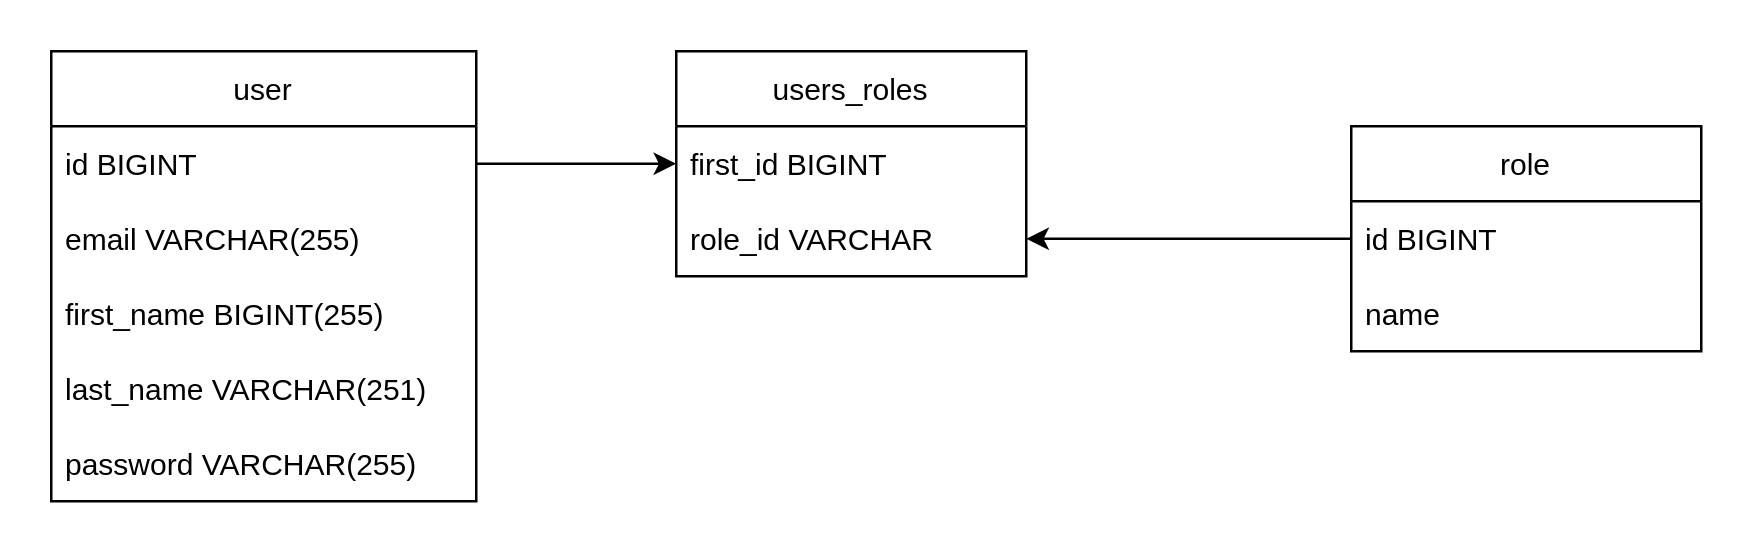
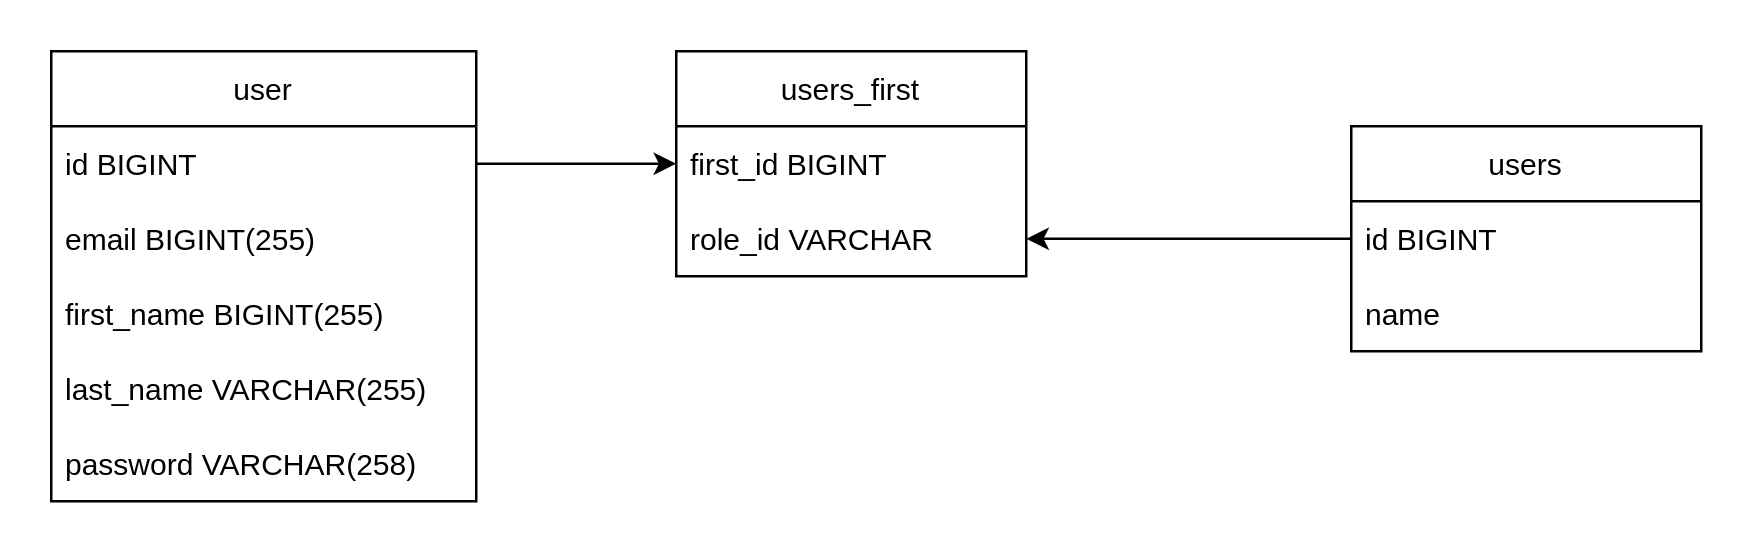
(850, 90) -> (850, 90)
(1525, 165) -> (1525, 165)
(205, 240) -> (196, 240)
(242, 390) -> (242, 390)
(238, 465) -> (238, 465)
